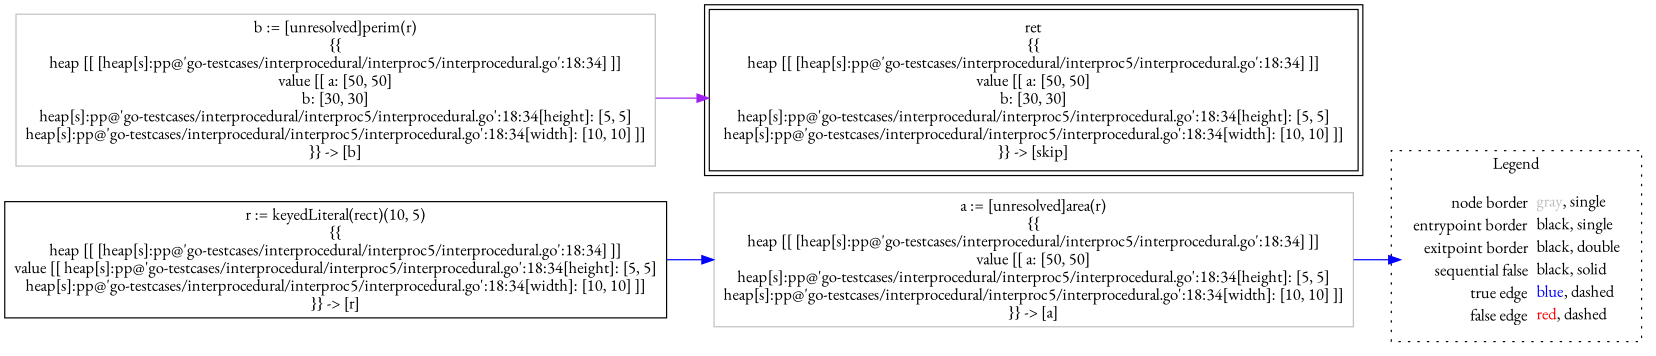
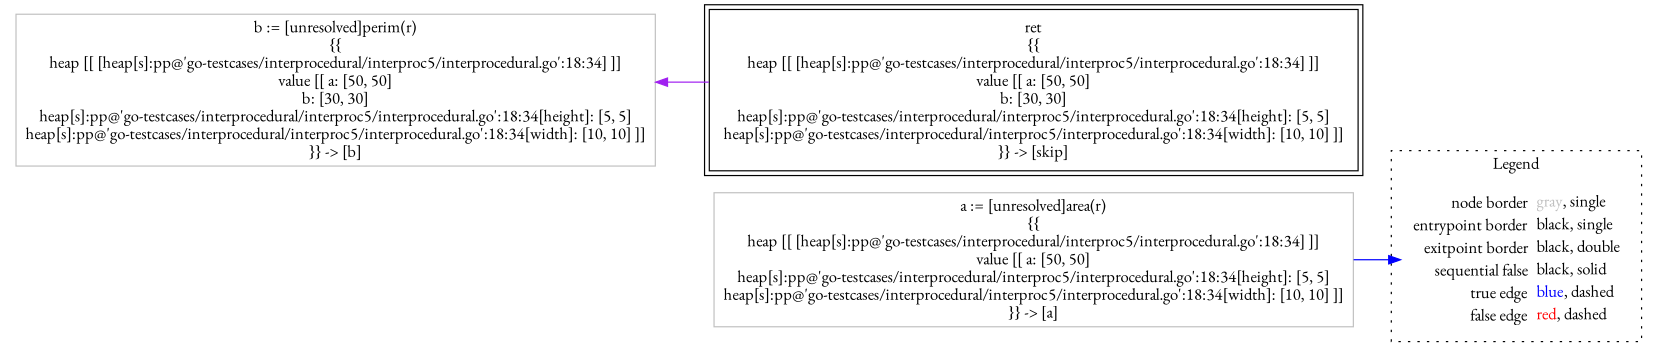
(676, 98) -> (688, 82)
(336, 260) -> none
